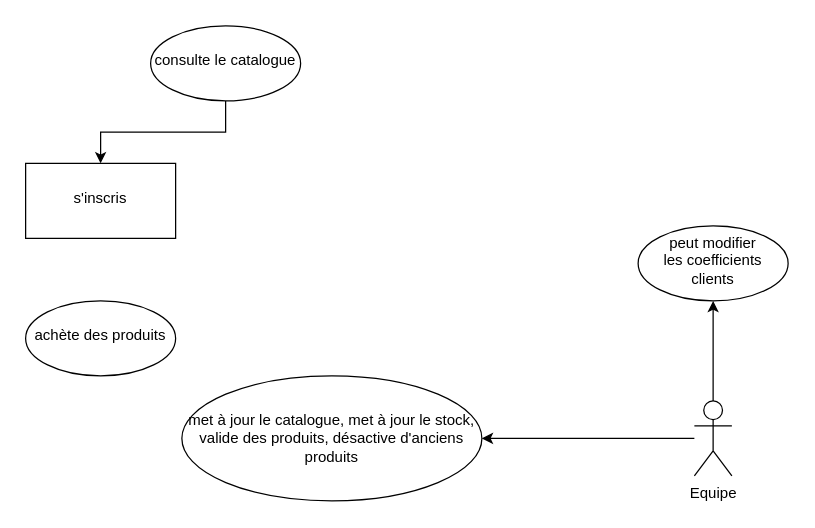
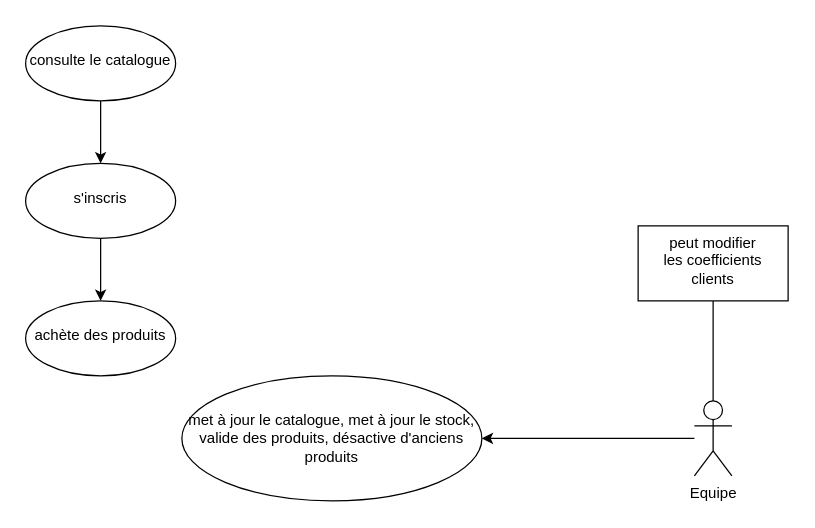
(226, 63) -> (101, 63)
(101, 201) -> (101, 201)
(713, 263) -> (713, 263)
none -> (101, 265)
(713, 311) -> (713, 307)
